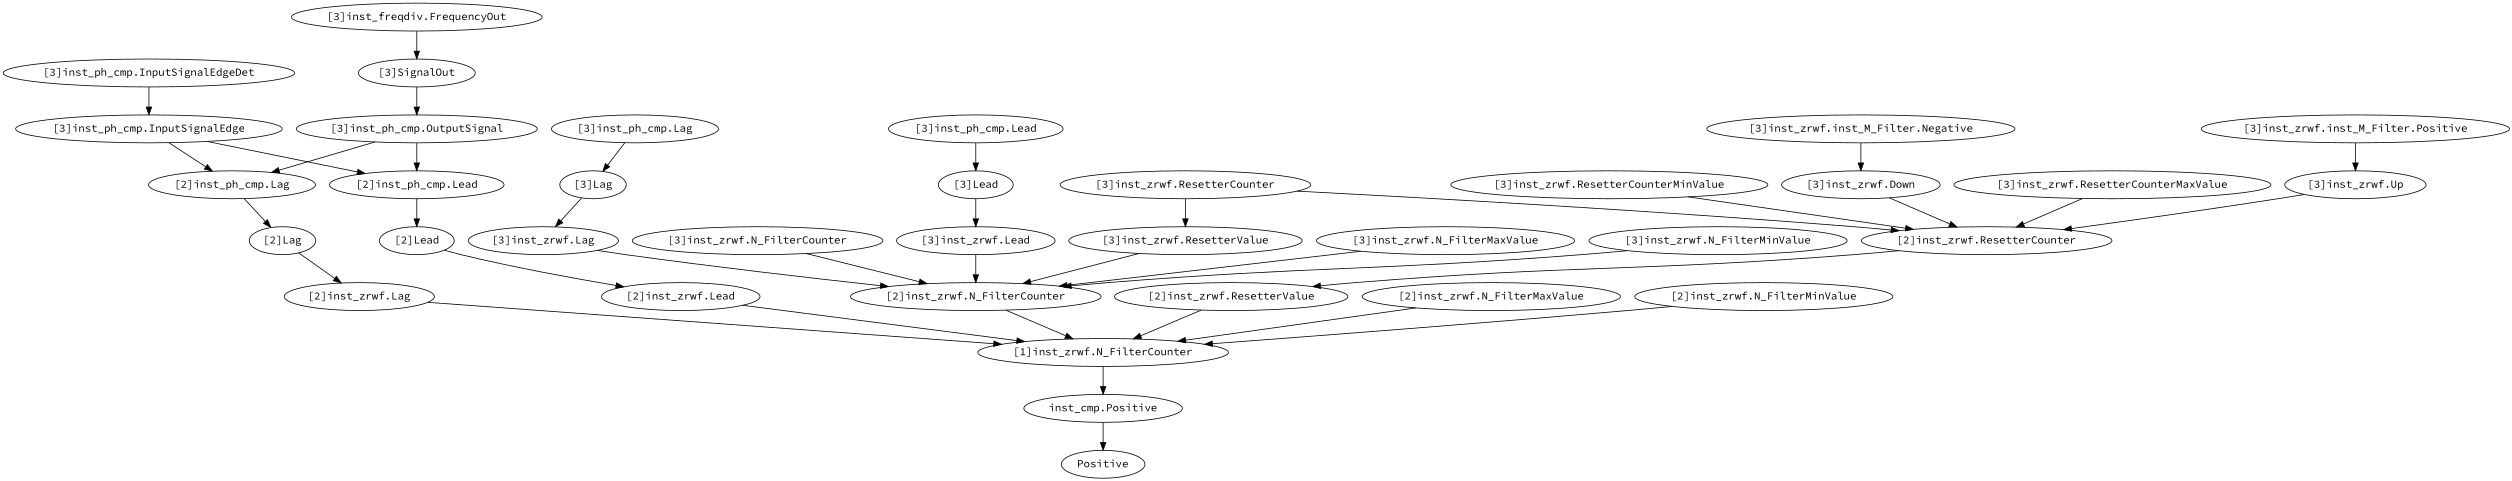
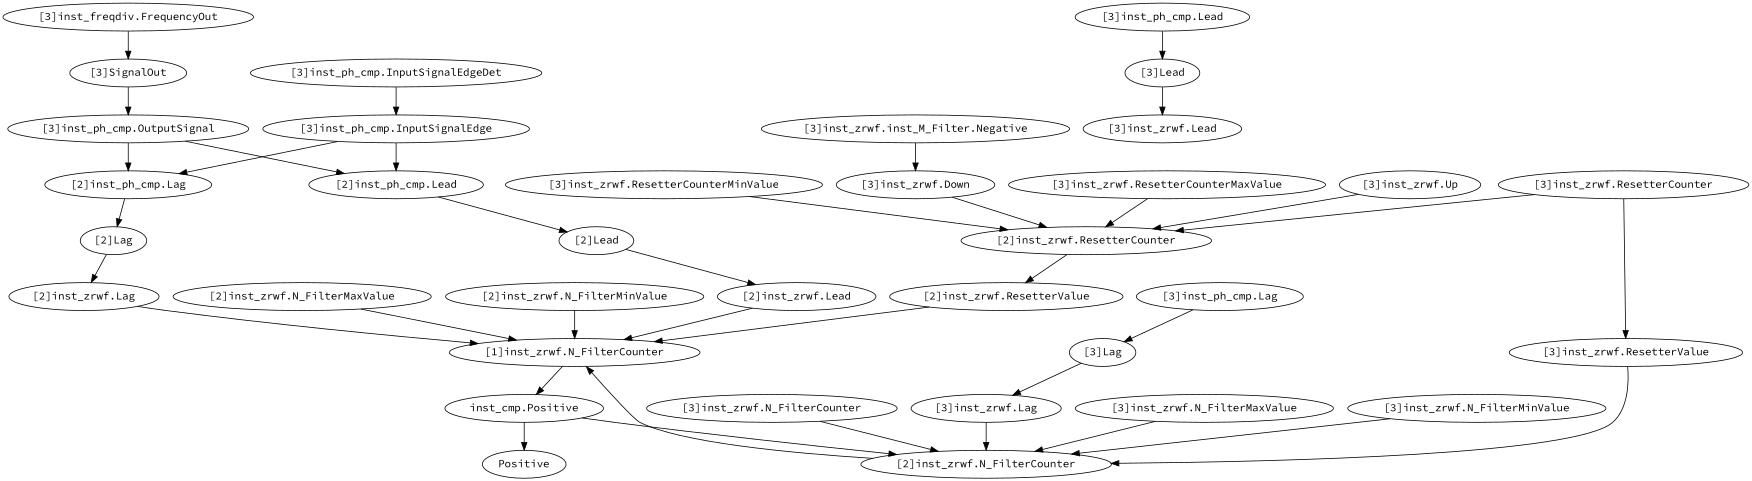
(2355, 129) -> none
(976, 265) -> (735, 437)
